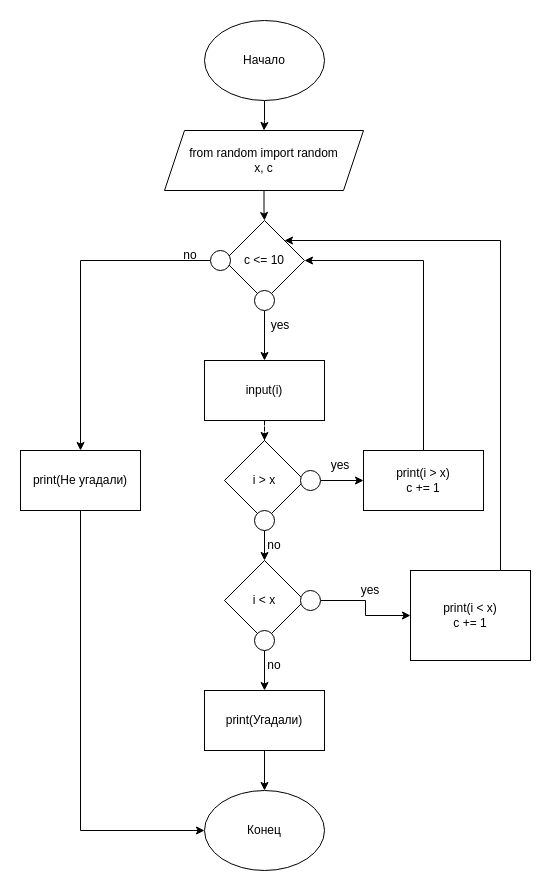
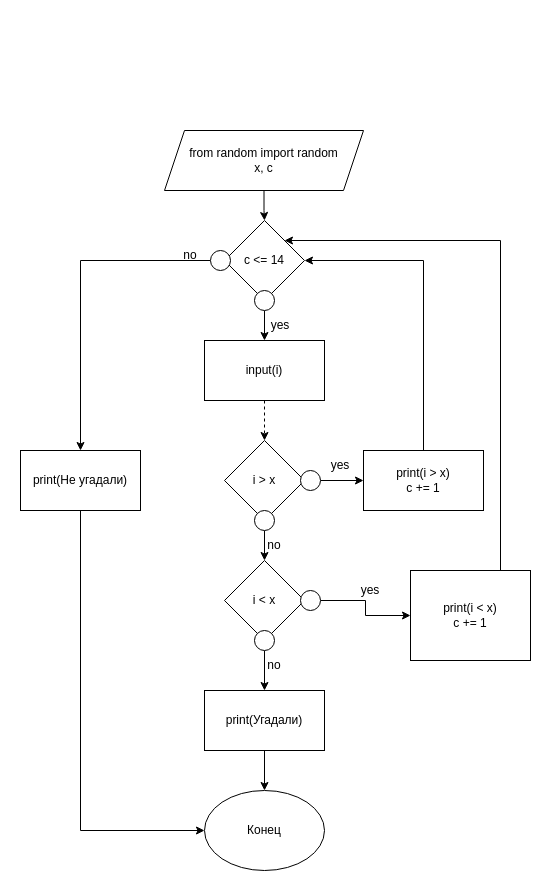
(265, 61) -> none
(265, 112) -> none
(265, 261) -> (265, 261)
(265, 391) -> (265, 371)
